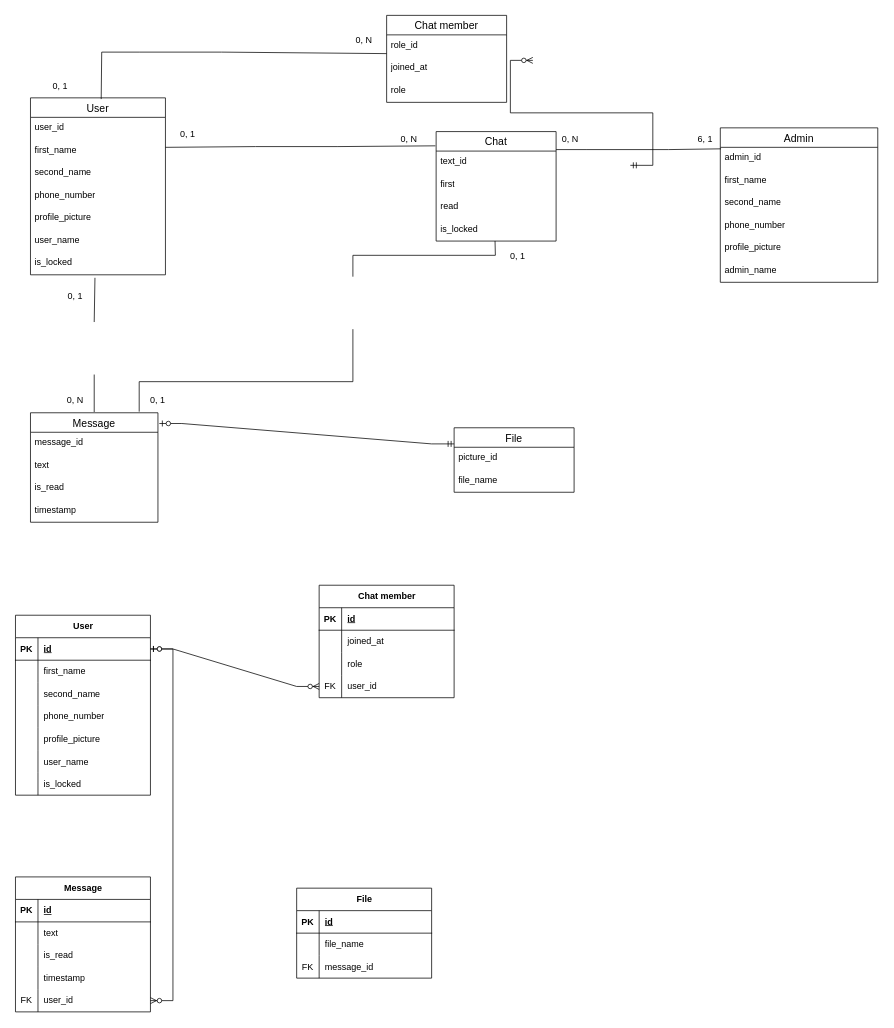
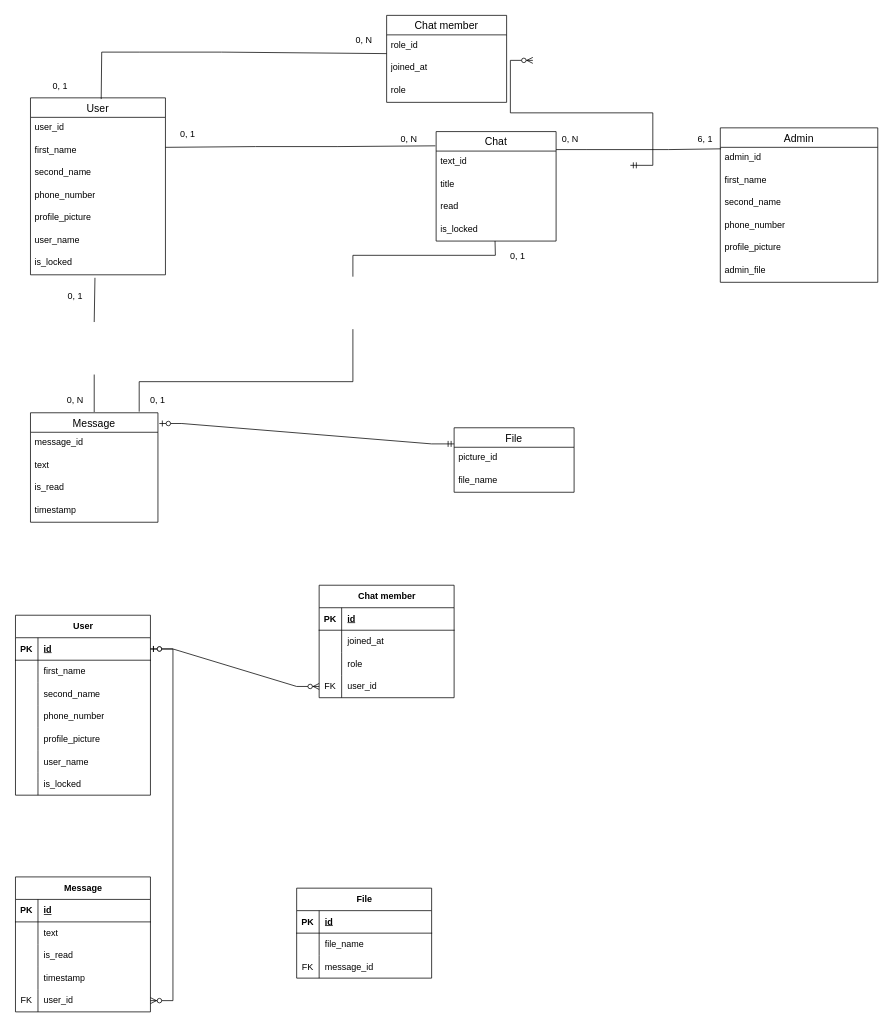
(452, 184) -> (451, 184)
(749, 271) -> (747, 271)
